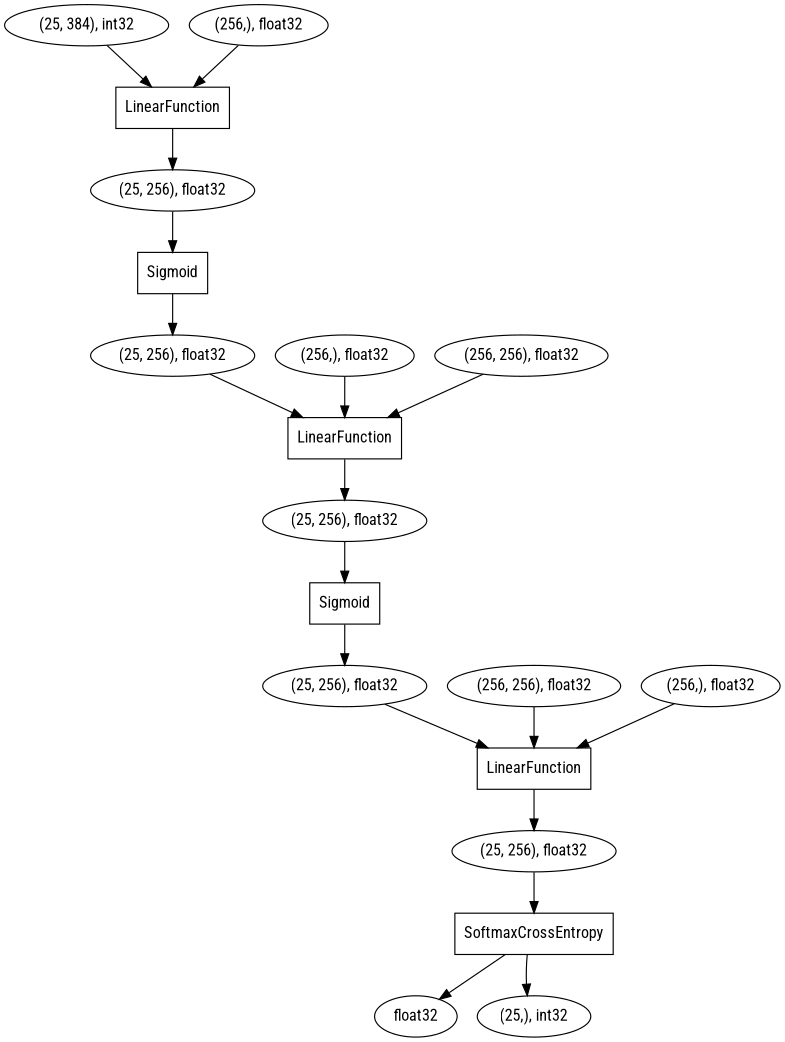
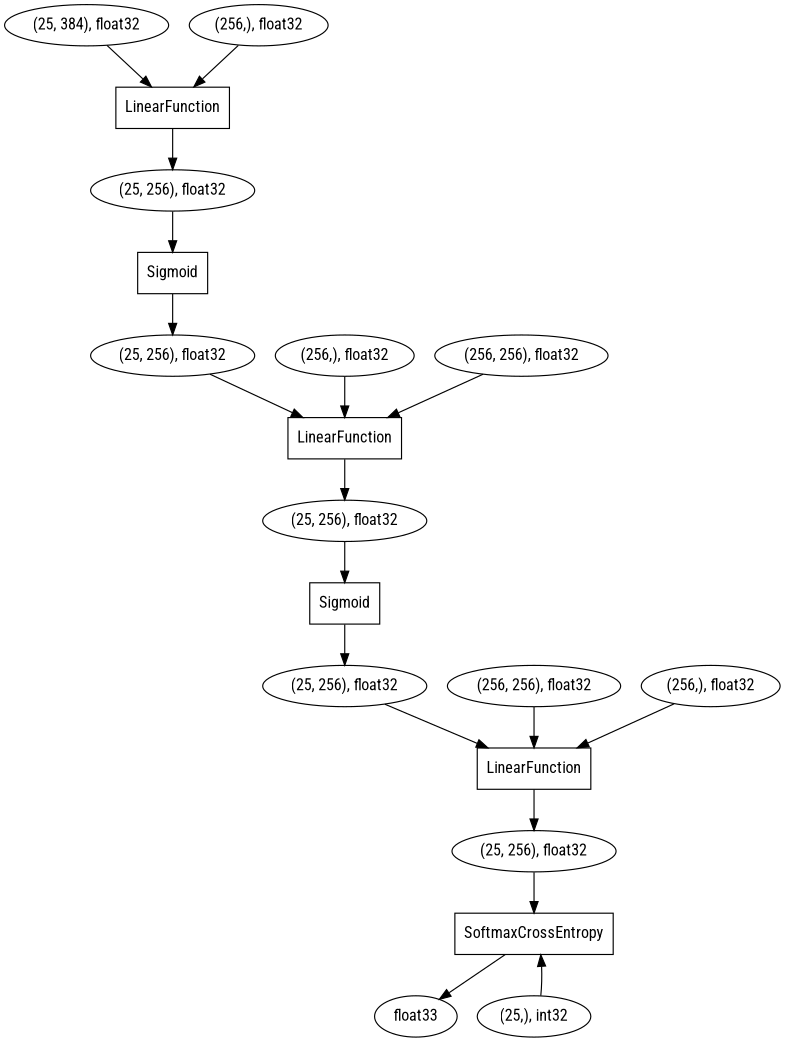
(87, 25) -> (87, 25)
(526, 969) -> (542, 981)
(416, 1016) -> (416, 1016)
